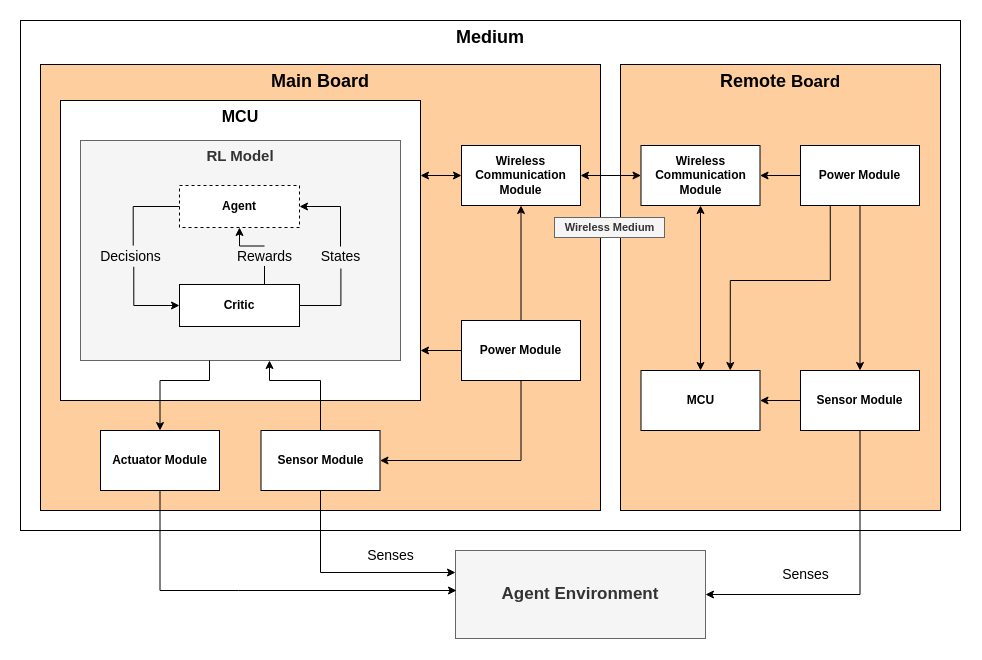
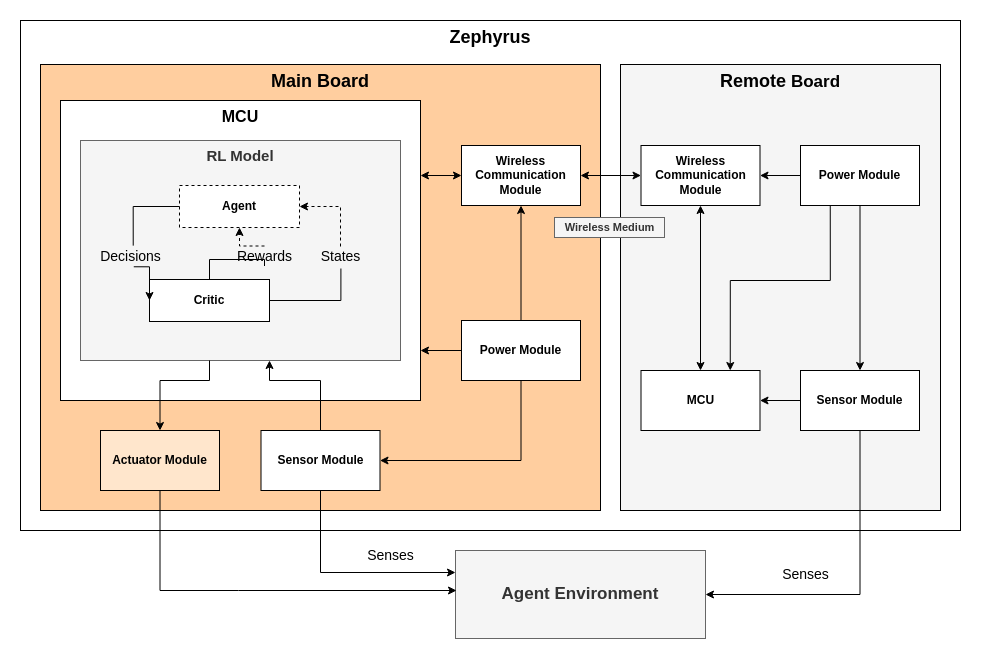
(491, 35) -> (491, 35)
(341, 209) -> (341, 209)
(246, 246) -> (246, 246)
(781, 288) -> (781, 288)
(240, 306) -> (210, 301)
(160, 461) -> (160, 461)
